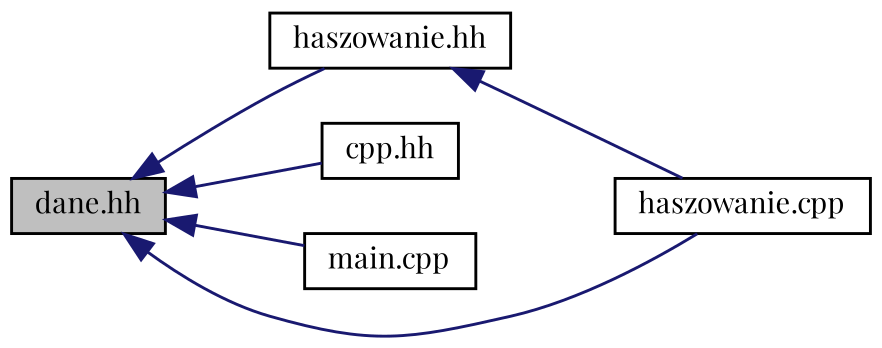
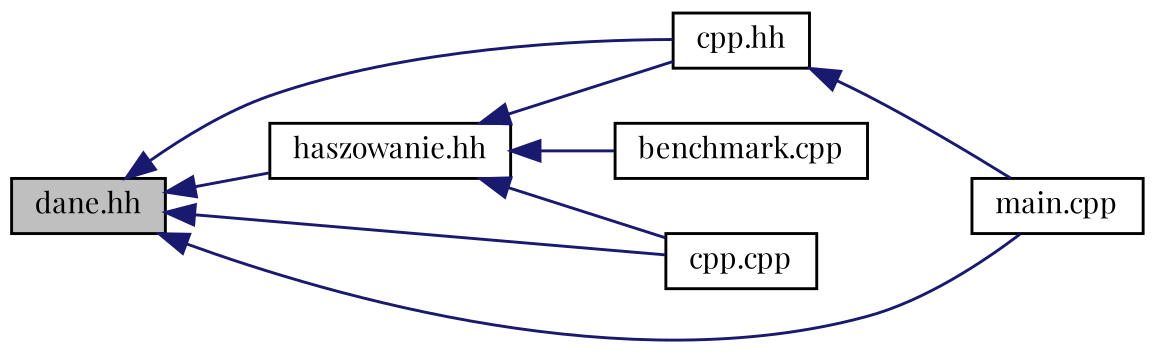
none -> (591, 88)
none -> (925, 127)
none -> (741, 151)
(743, 206) -> (741, 261)
